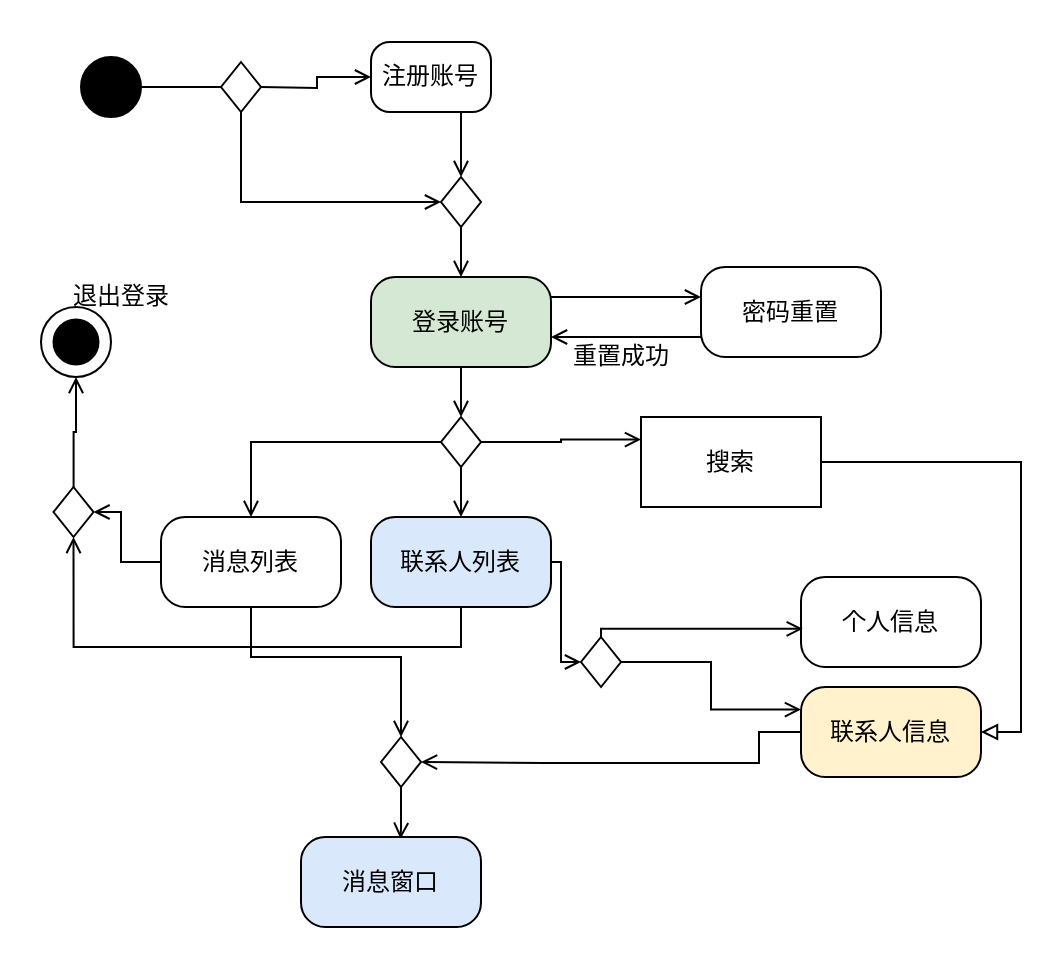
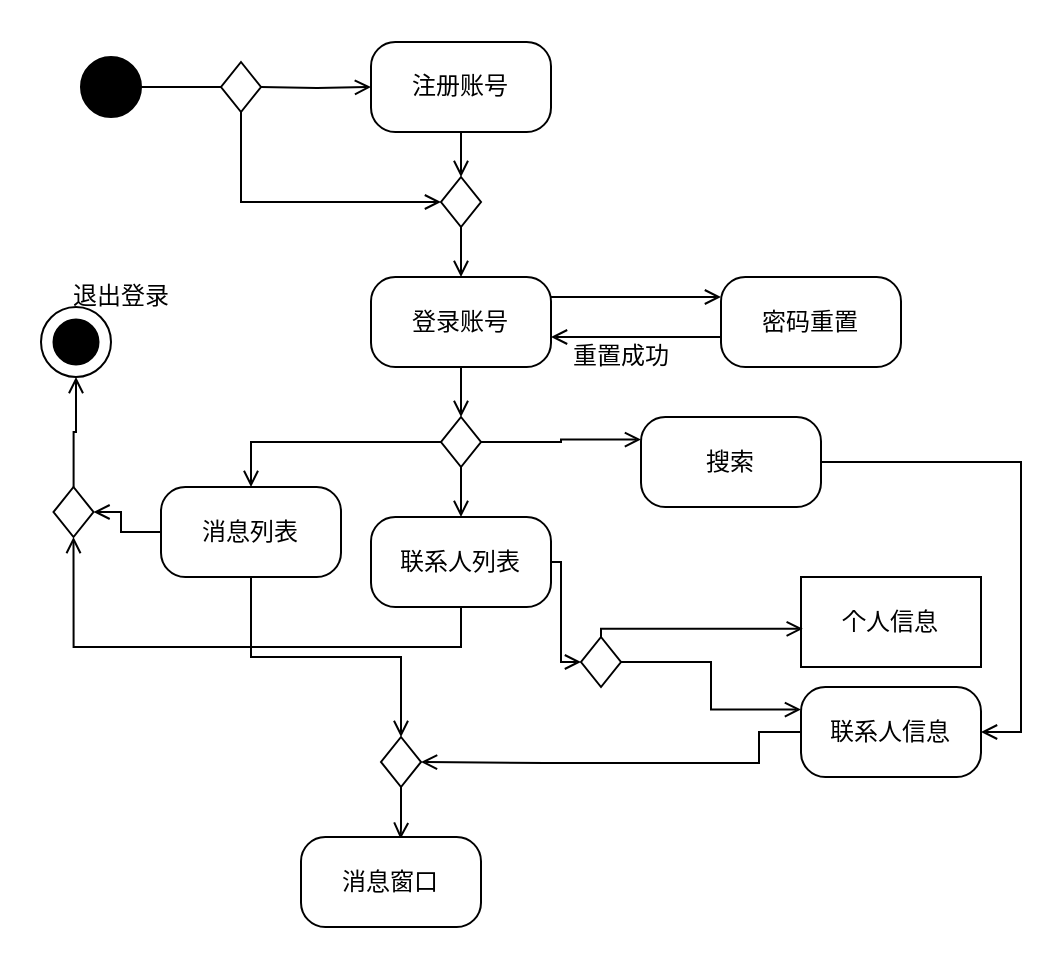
(431, 77) -> (461, 87)
(791, 312) -> (811, 322)
(461, 322) -> (461, 322)
(731, 462) -> (731, 462)
(251, 562) -> (251, 532)
(461, 562) -> (461, 562)
(891, 622) -> (891, 622)
(891, 732) -> (891, 732)
(998, 732) -> (993, 732)
(391, 882) -> (391, 882)
